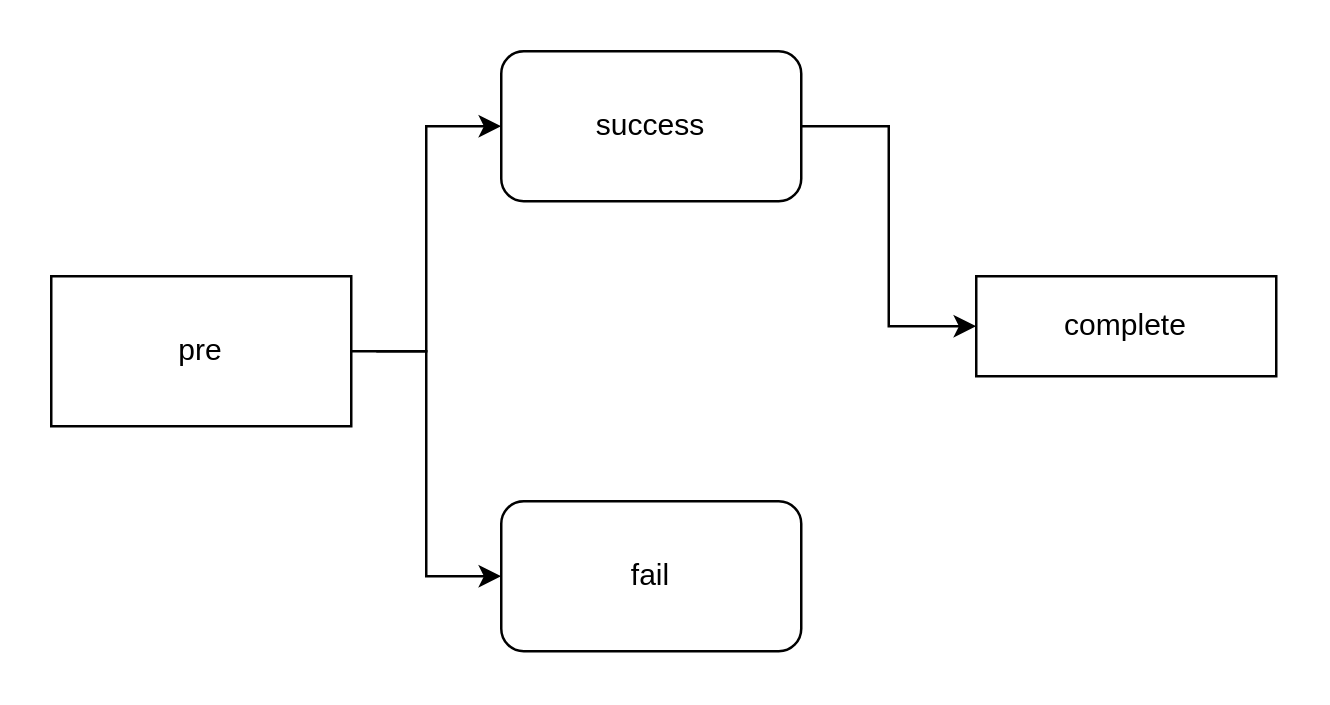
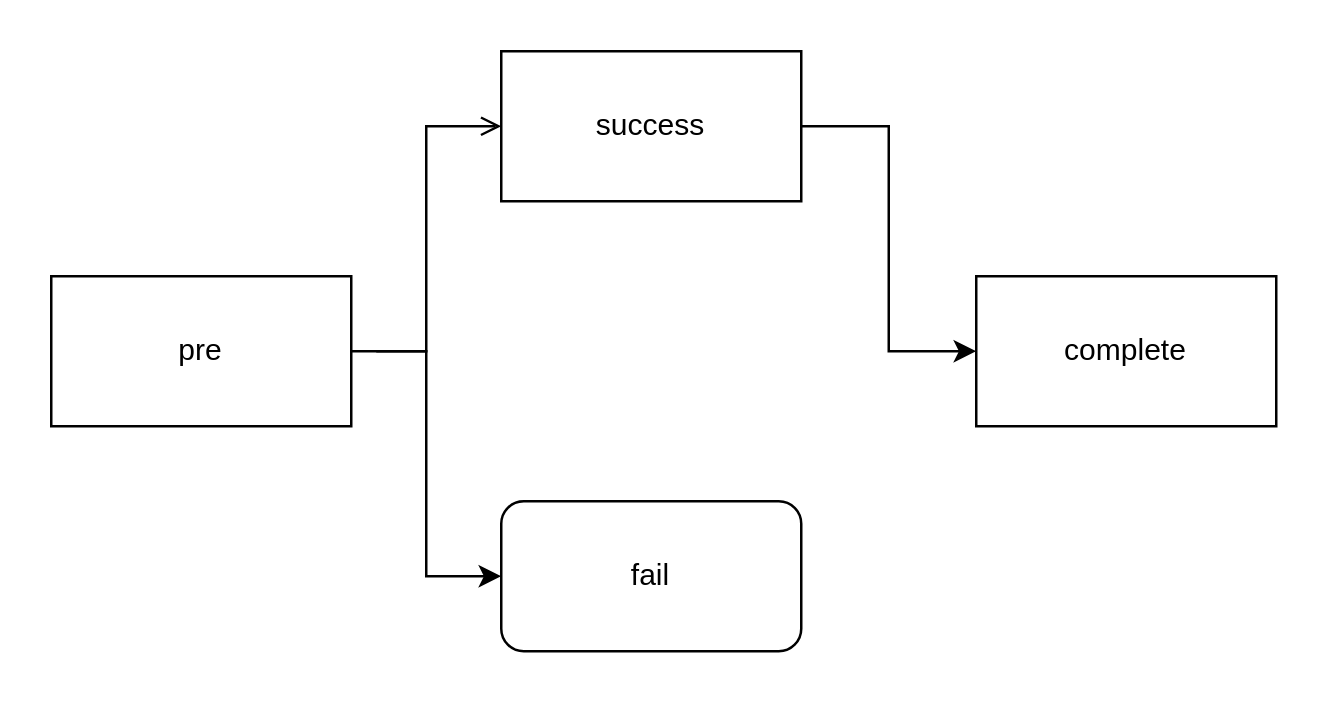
(483, 126) -> (487, 126)
(651, 126) -> (651, 126)
(1126, 326) -> (1126, 351)
